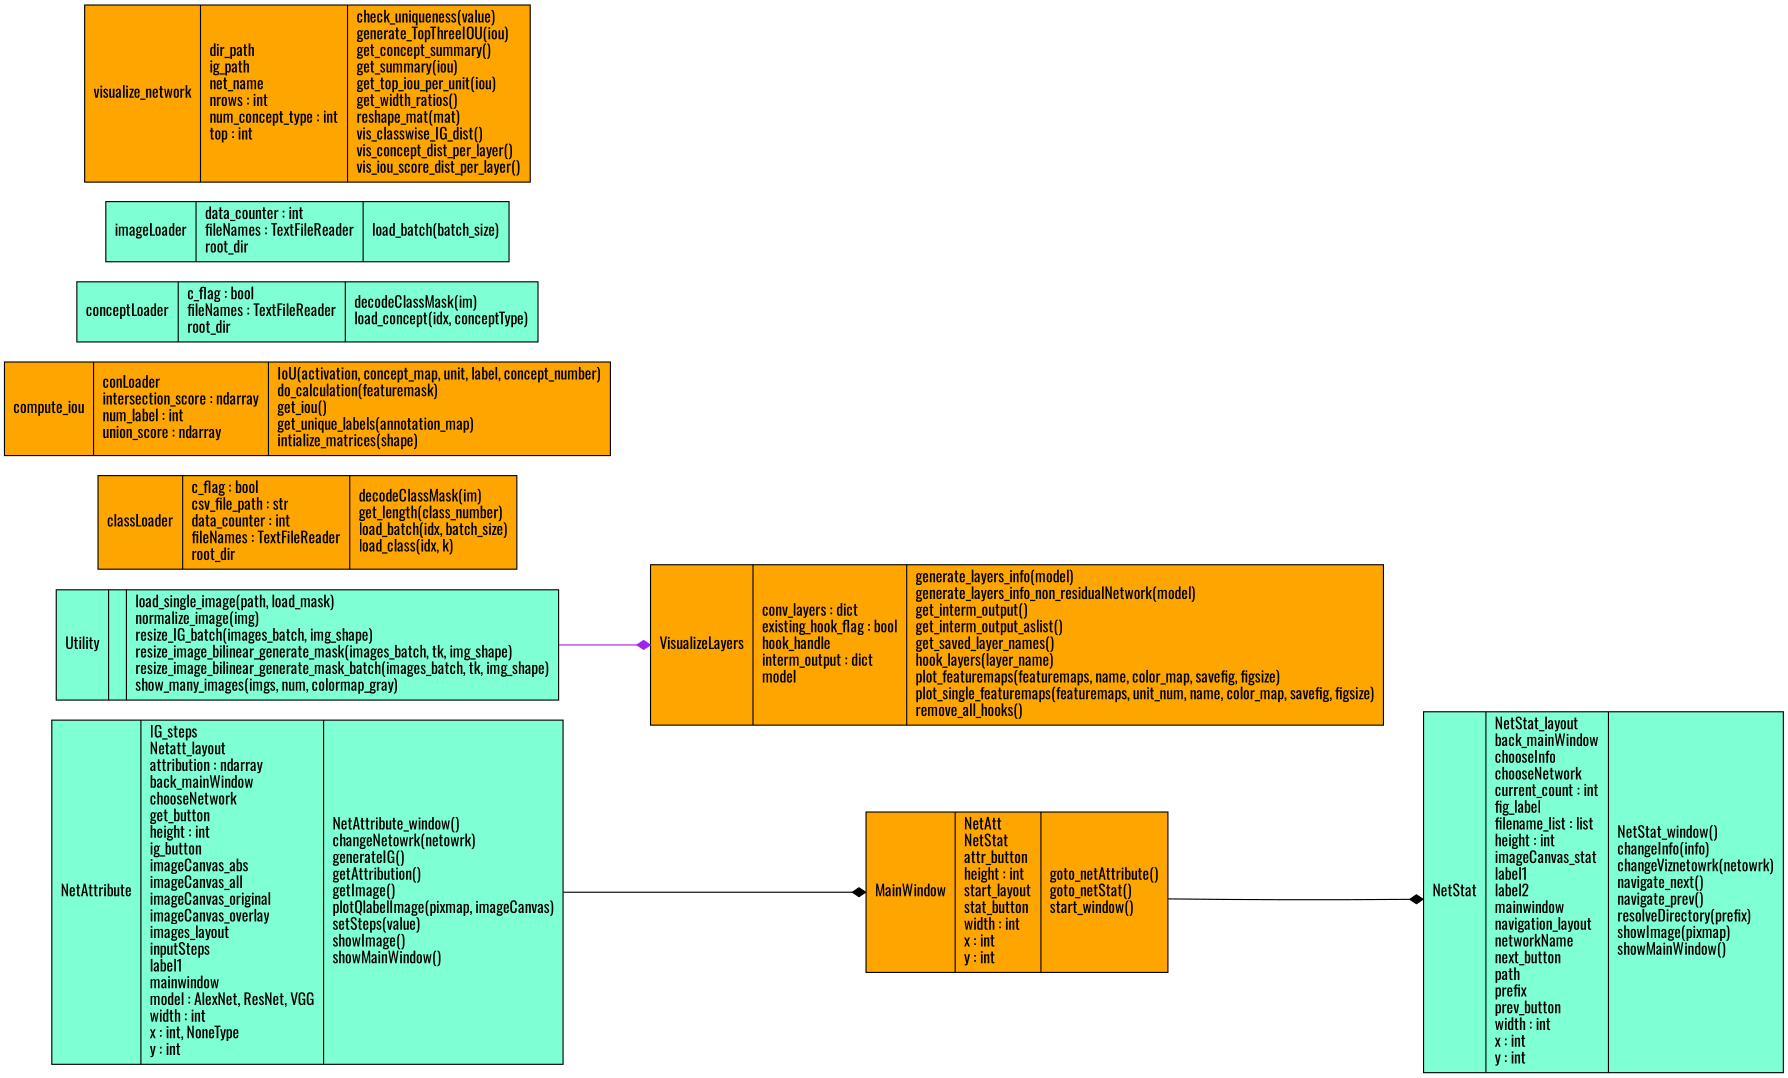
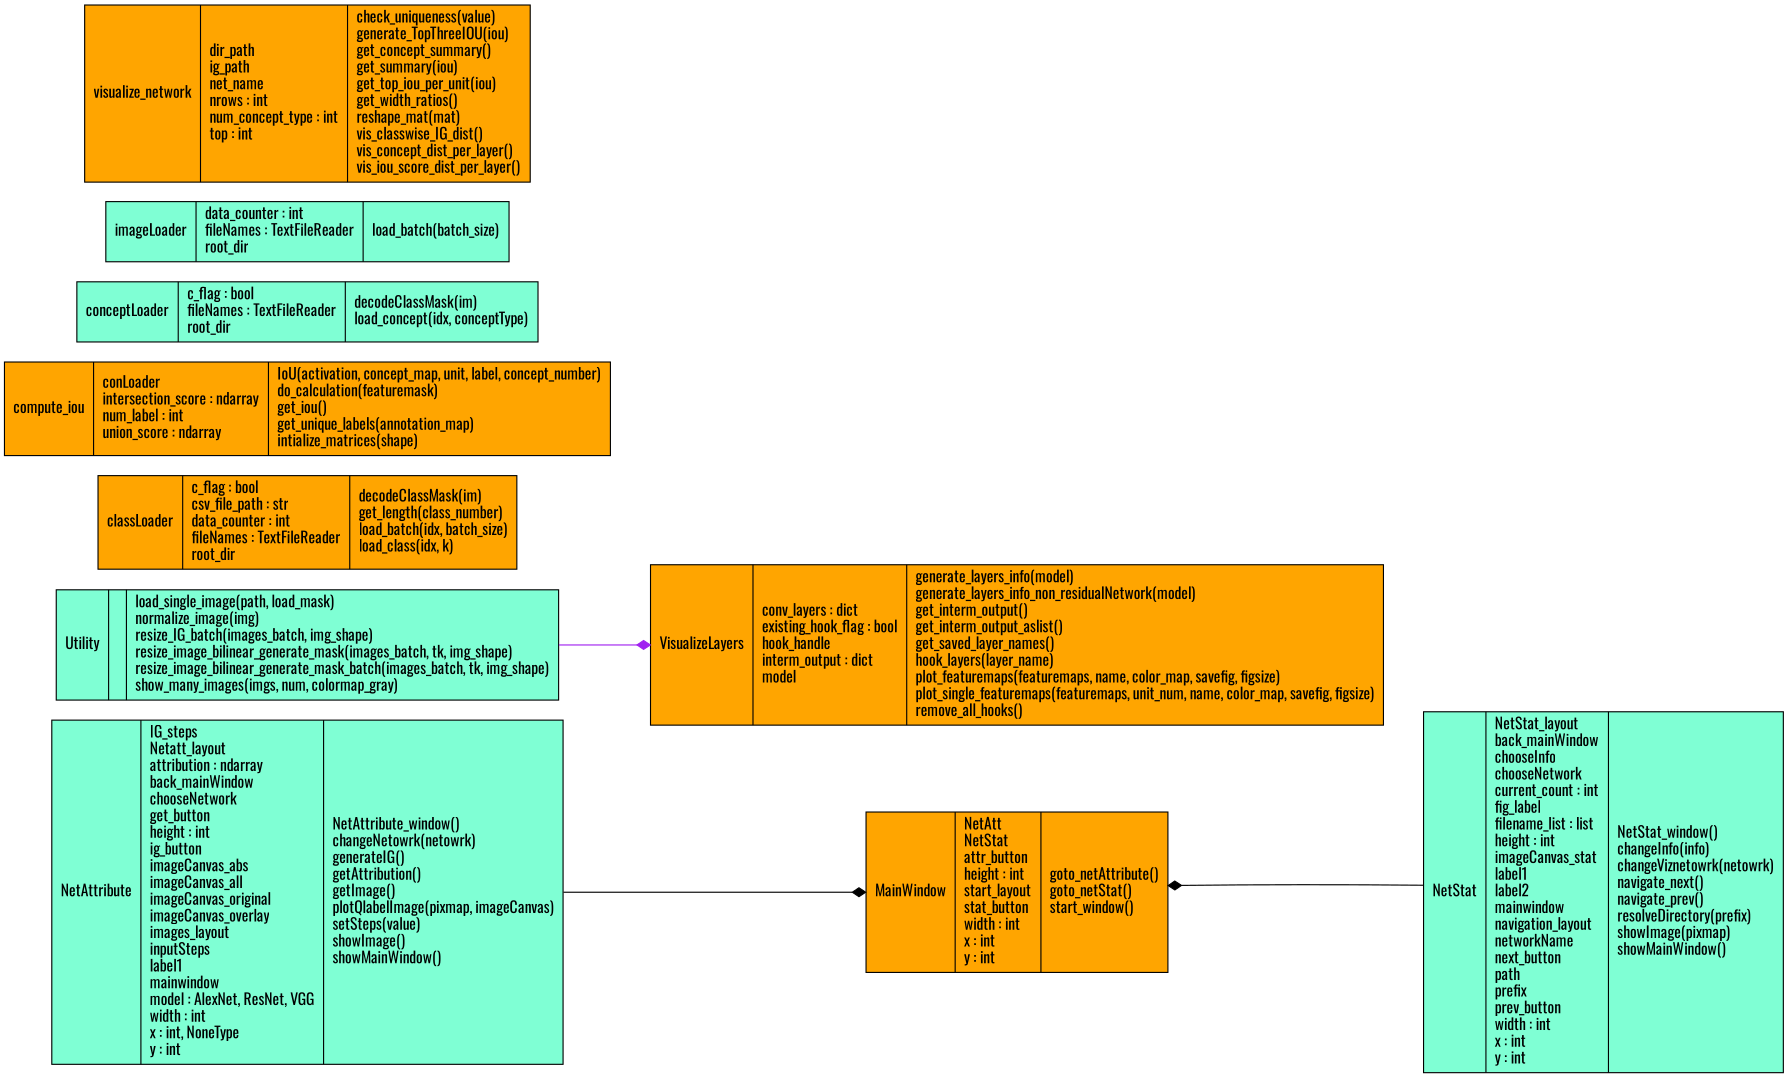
(1289, 900) -> (1302, 885)
